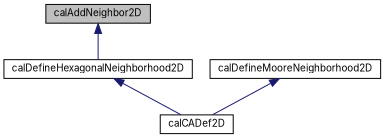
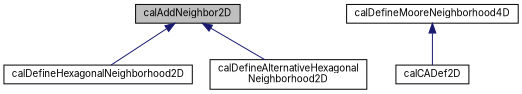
(295, 69) -> (432, 14)
none -> (288, 74)
(152, 99) -> none
